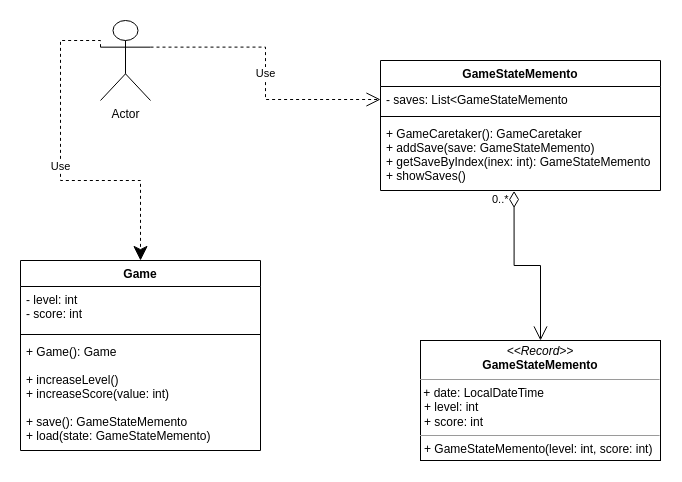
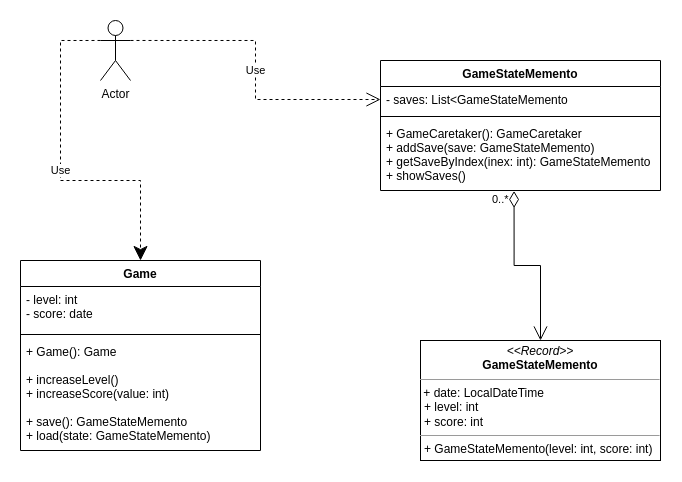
(126, 61) -> (116, 51)
(57, 300) -> (57, 300)
